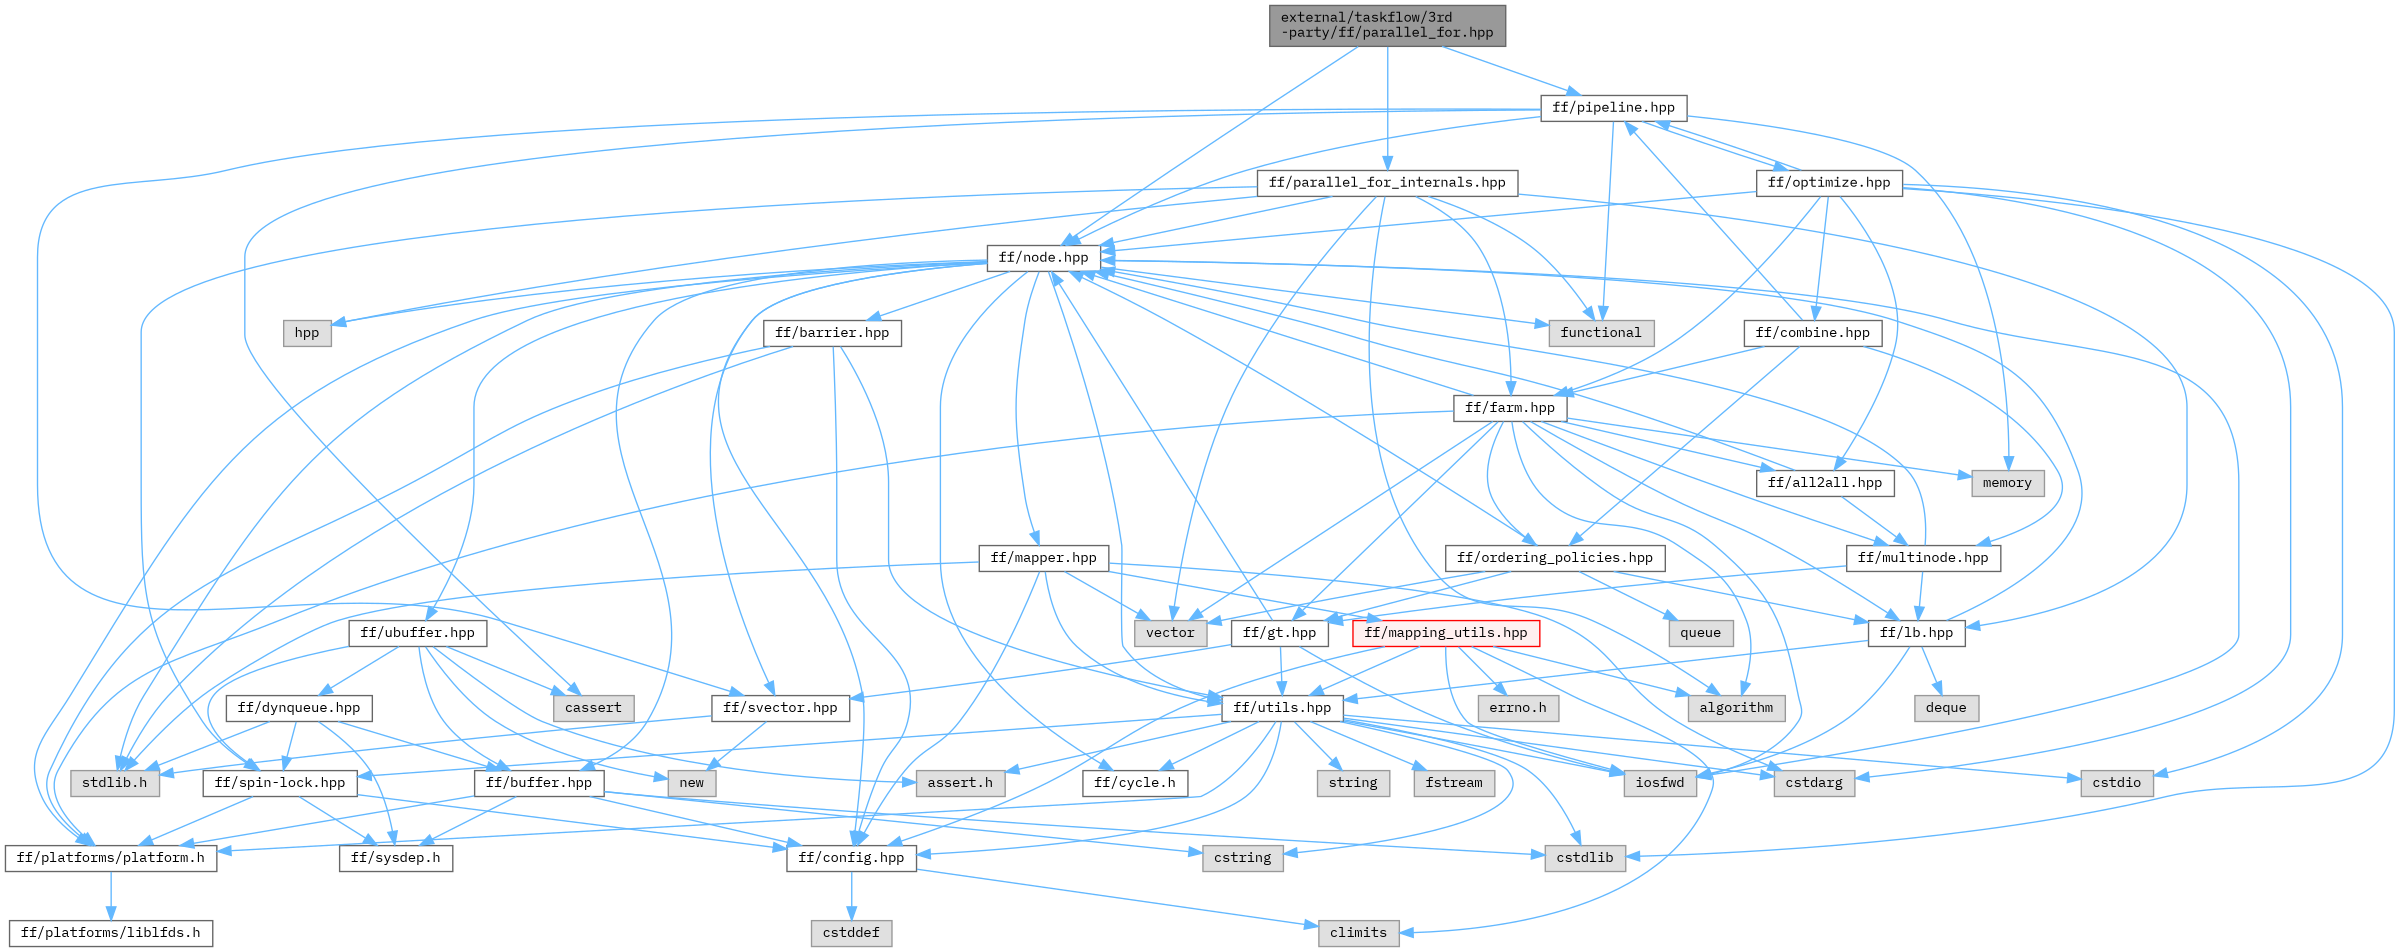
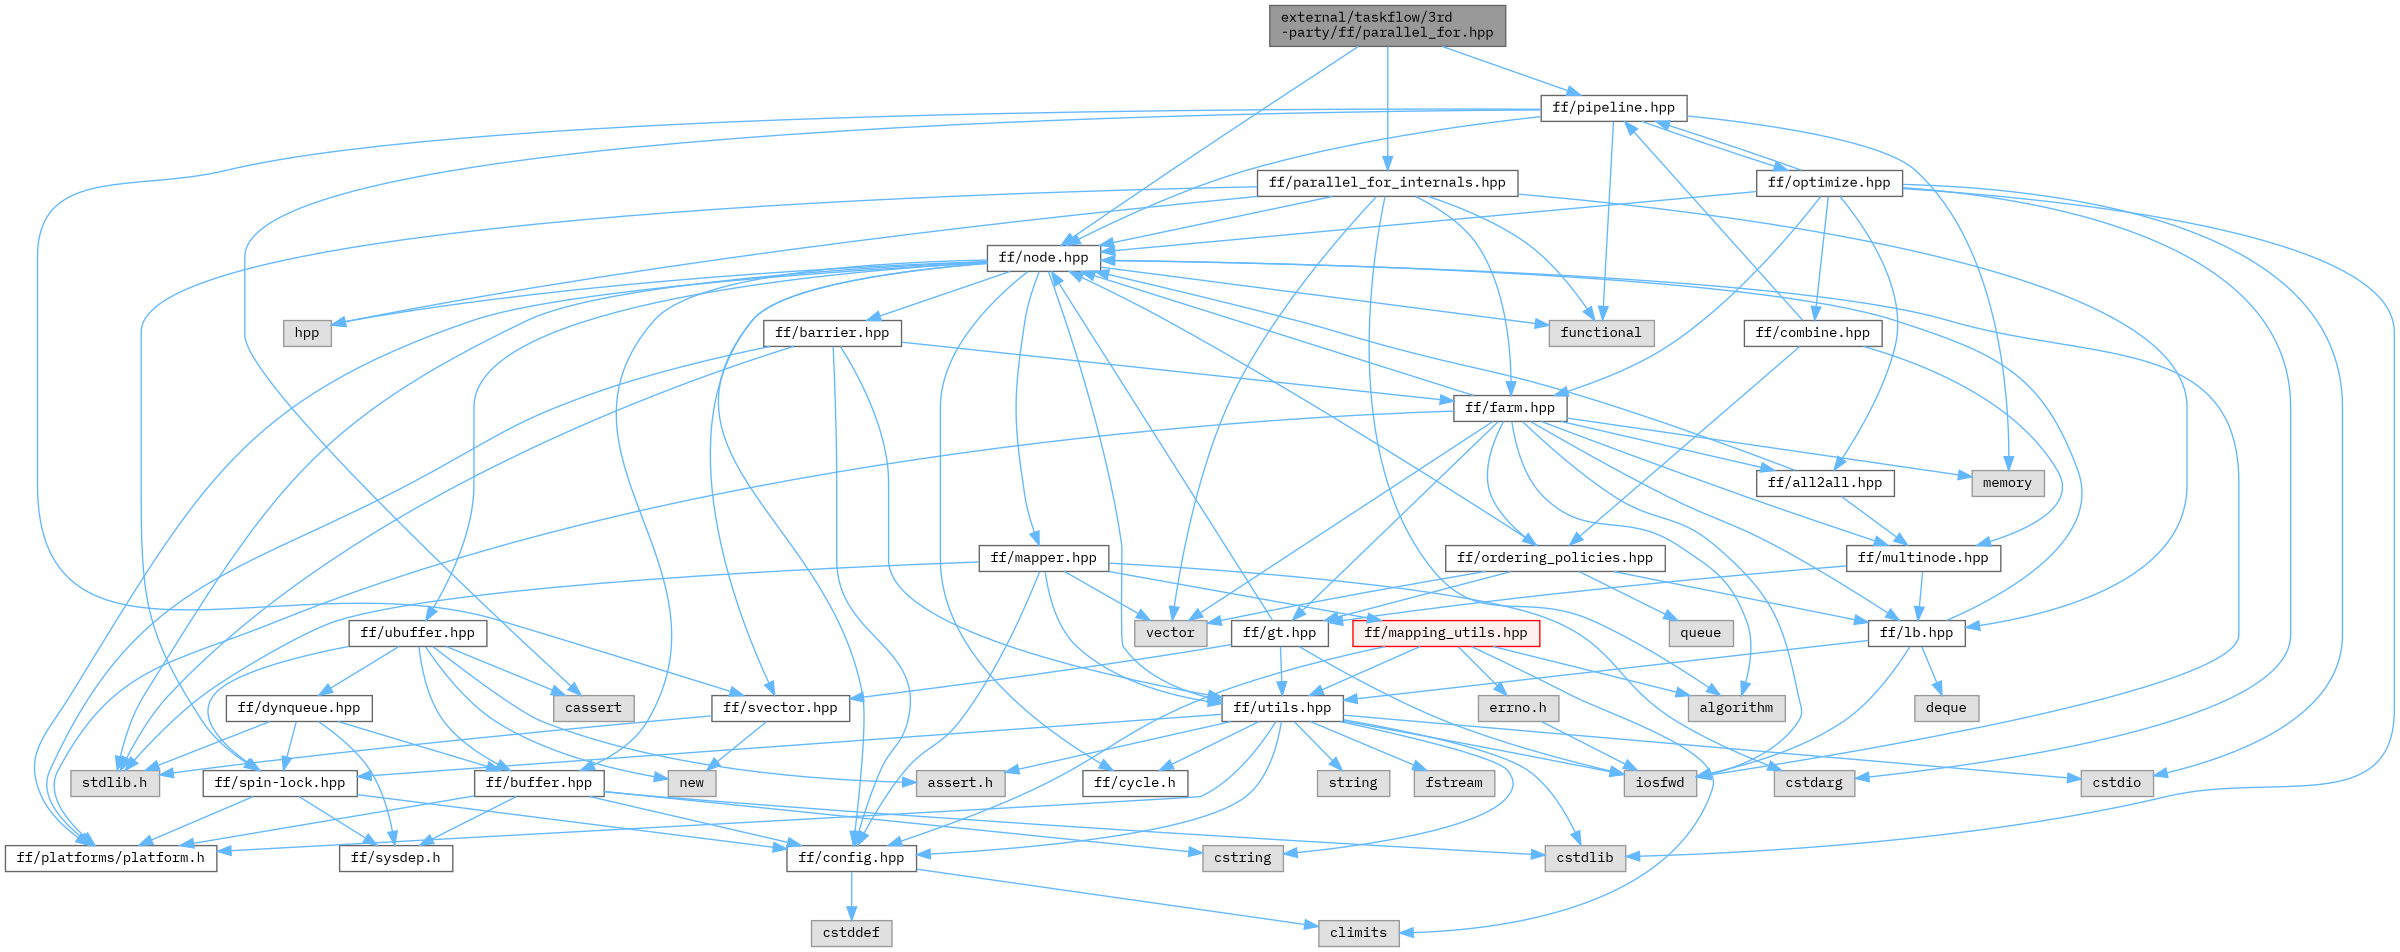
(1558, 355) -> none
(1674, 368) -> (1171, 371)
(1461, 713) -> (1587, 745)
(1573, 749) -> none
(111, 934) -> none
